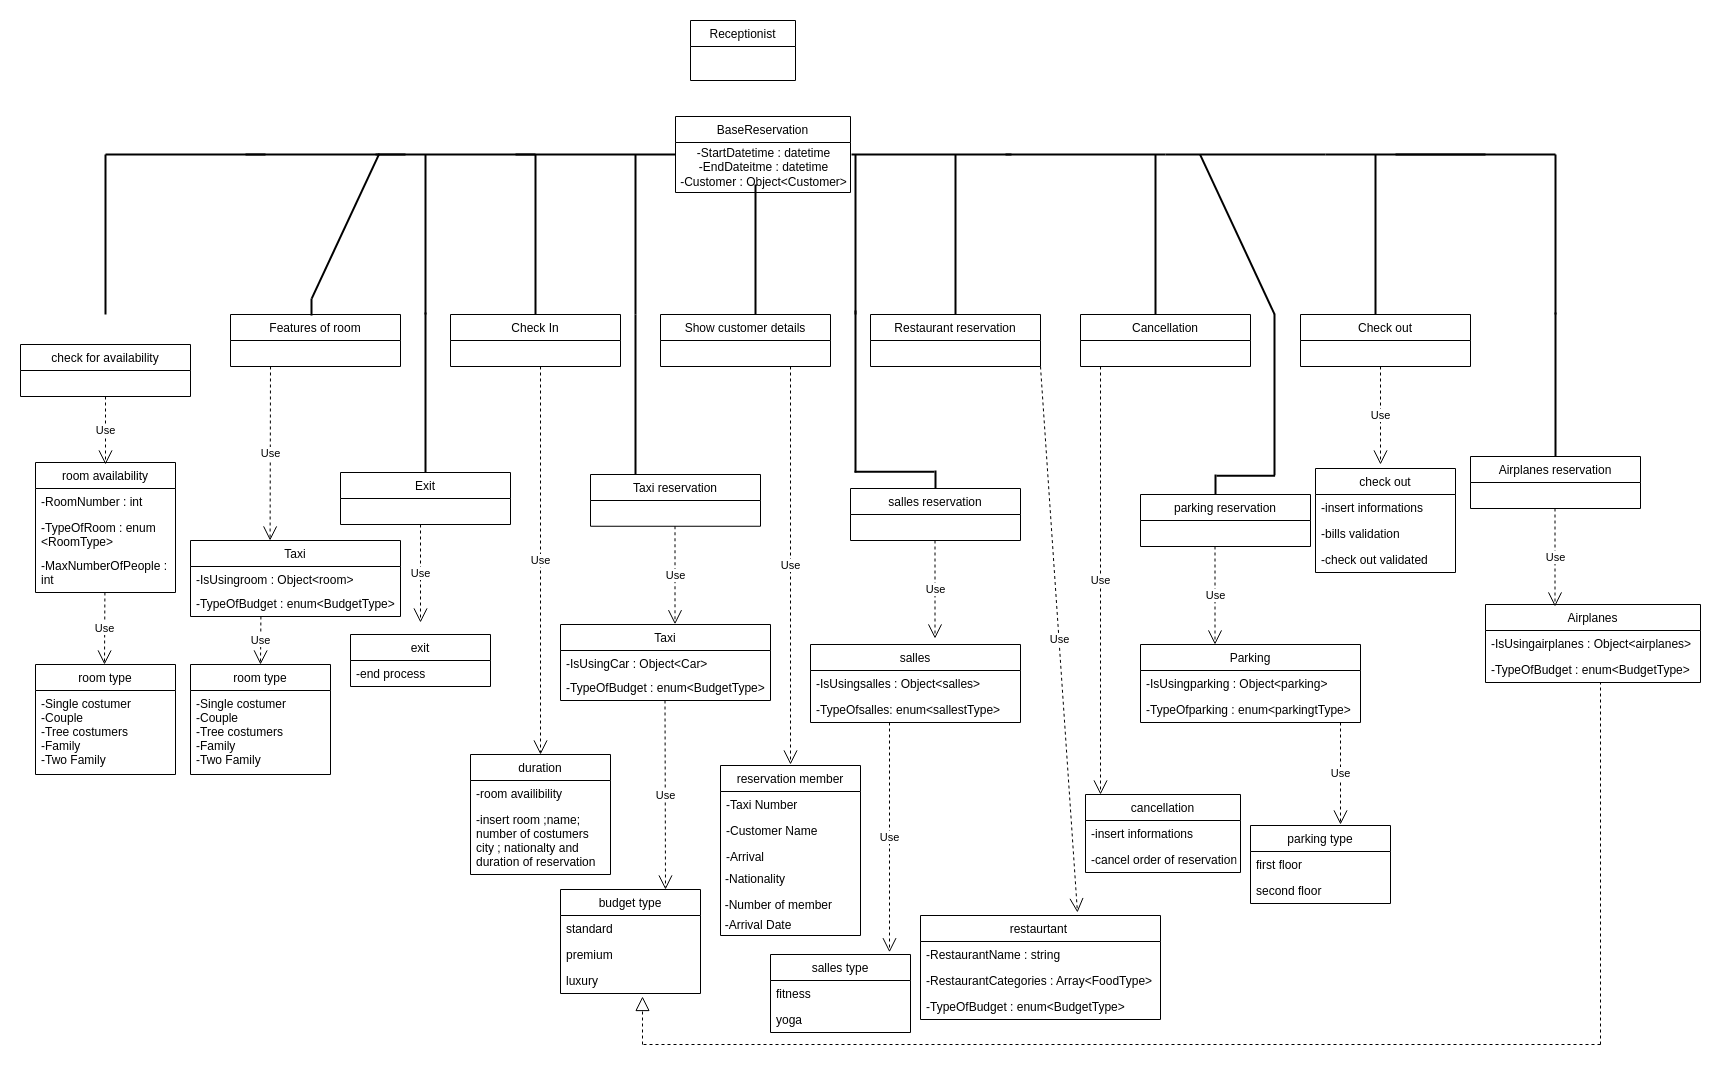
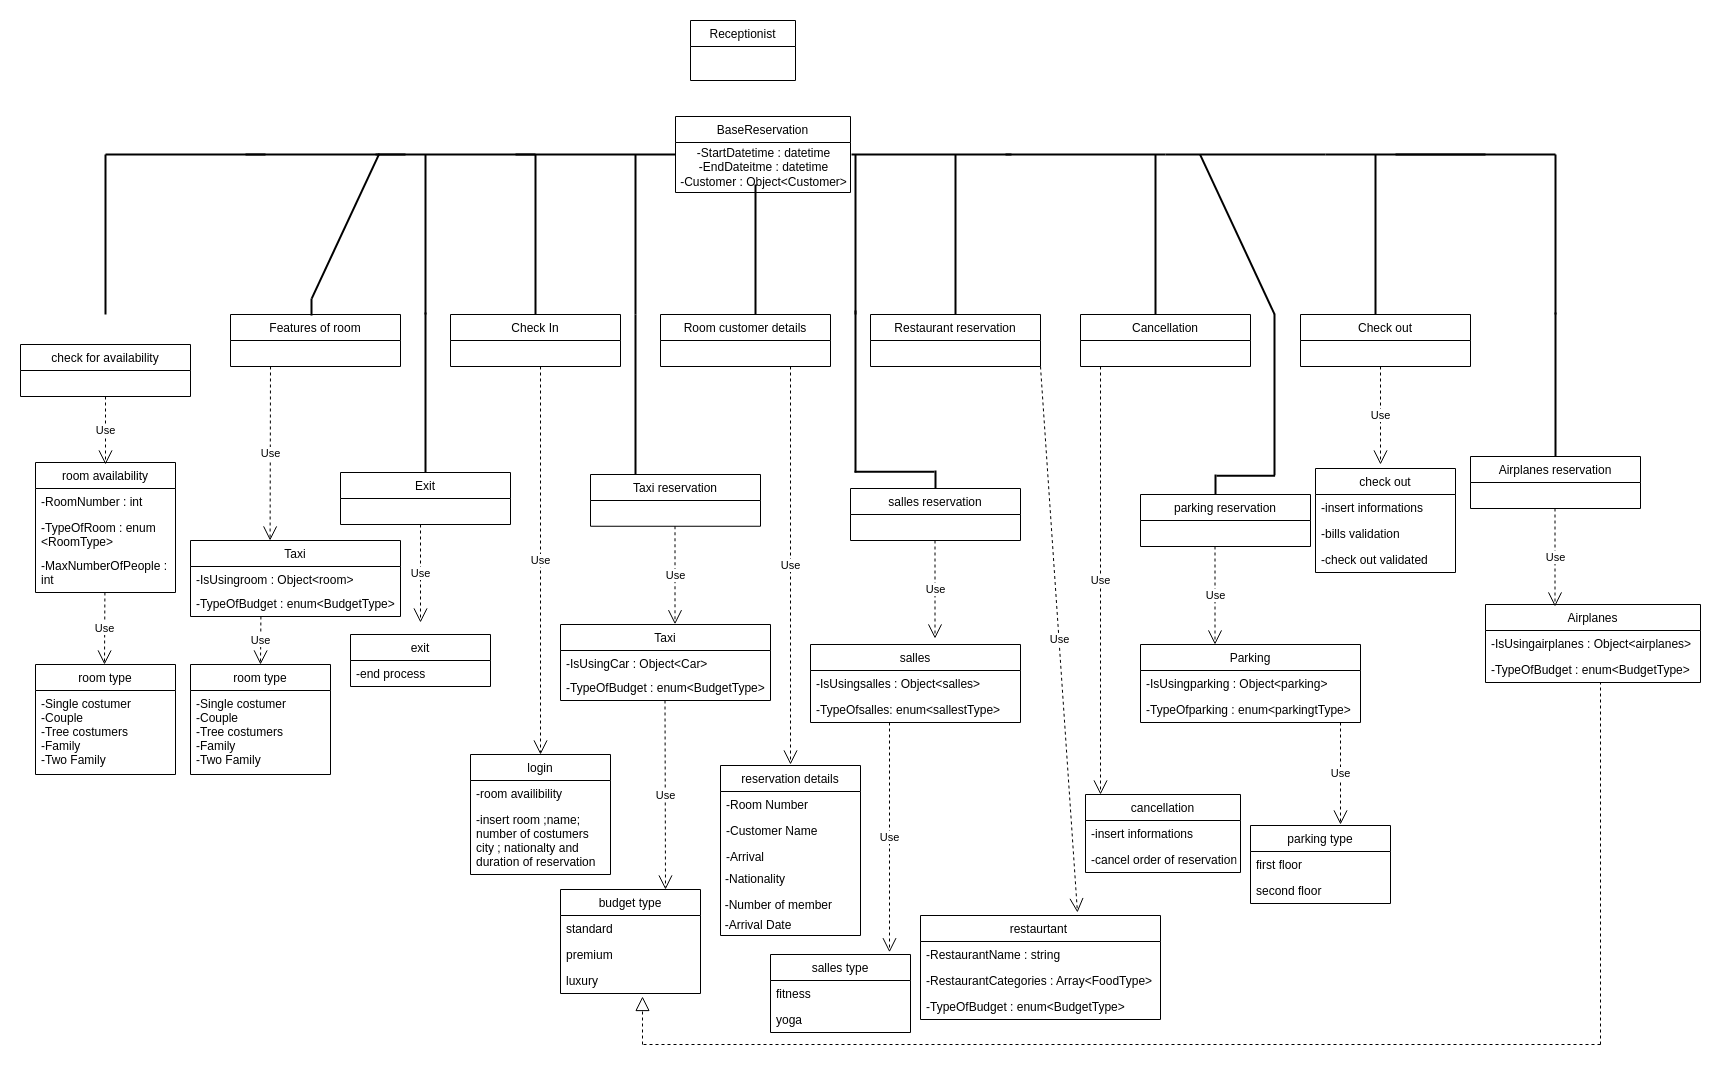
(745, 328) -> (745, 328)
(540, 768) -> (540, 768)
(790, 779) -> (790, 779)
(763, 805) -> (765, 805)
